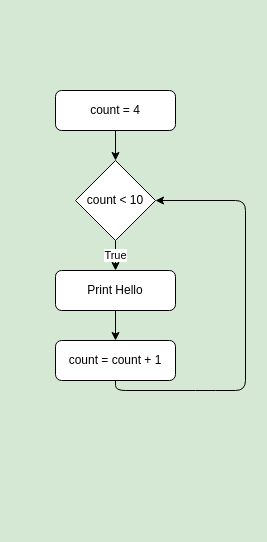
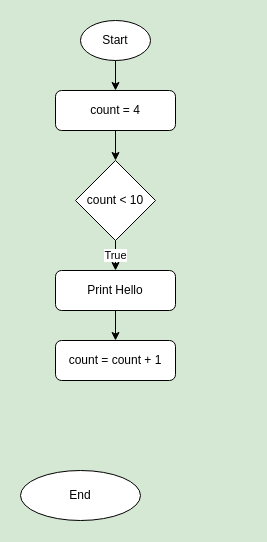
none -> (116, 41)
none -> (116, 72)
(246, 322) -> none
none -> (81, 496)
